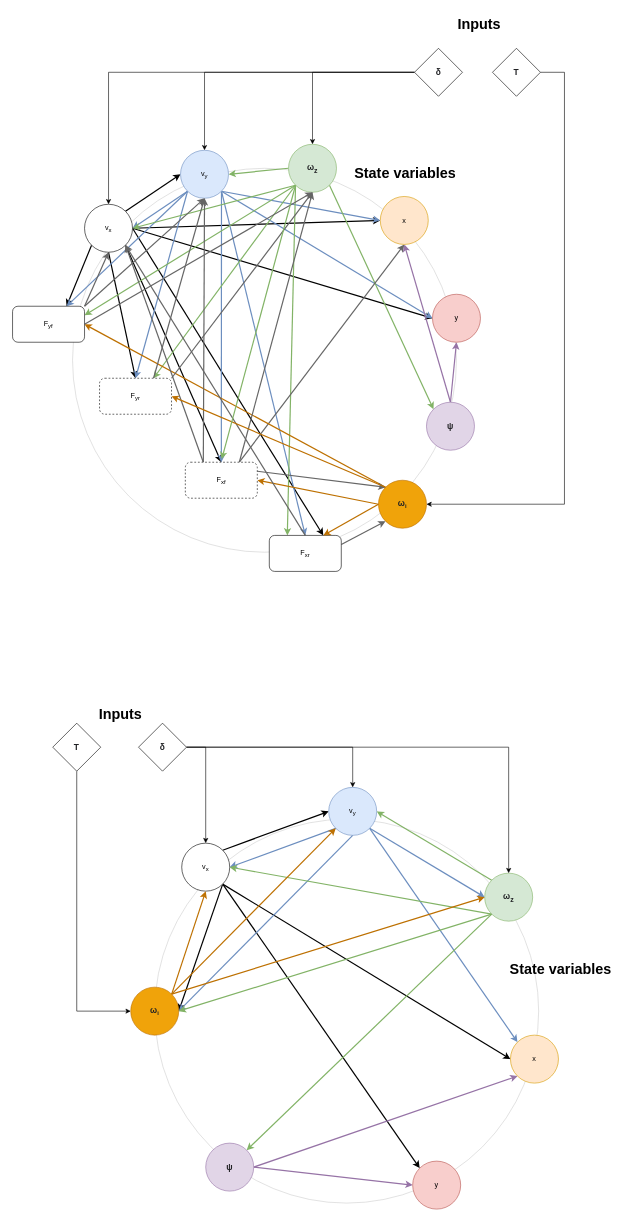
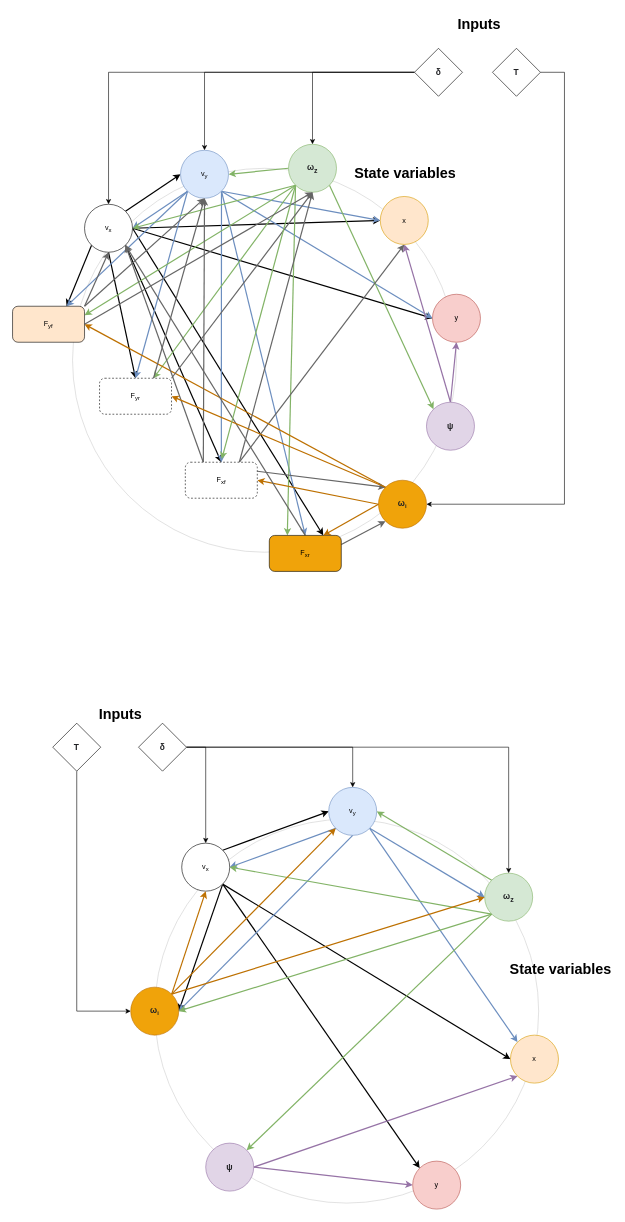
(48, 324) -> (48, 324)
(305, 554) -> (305, 554)
